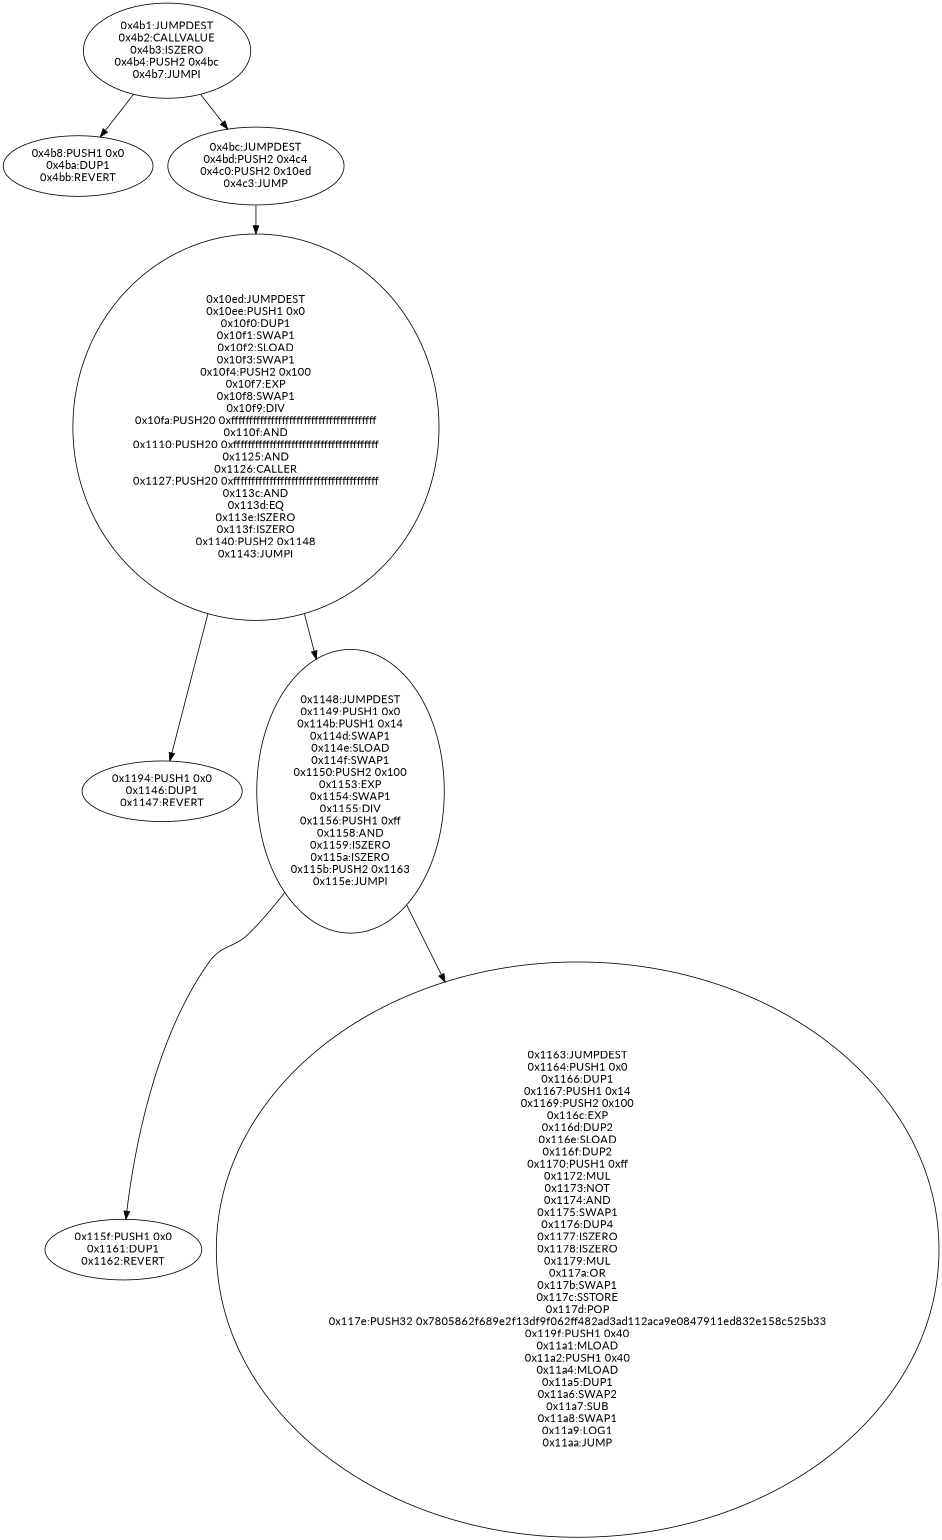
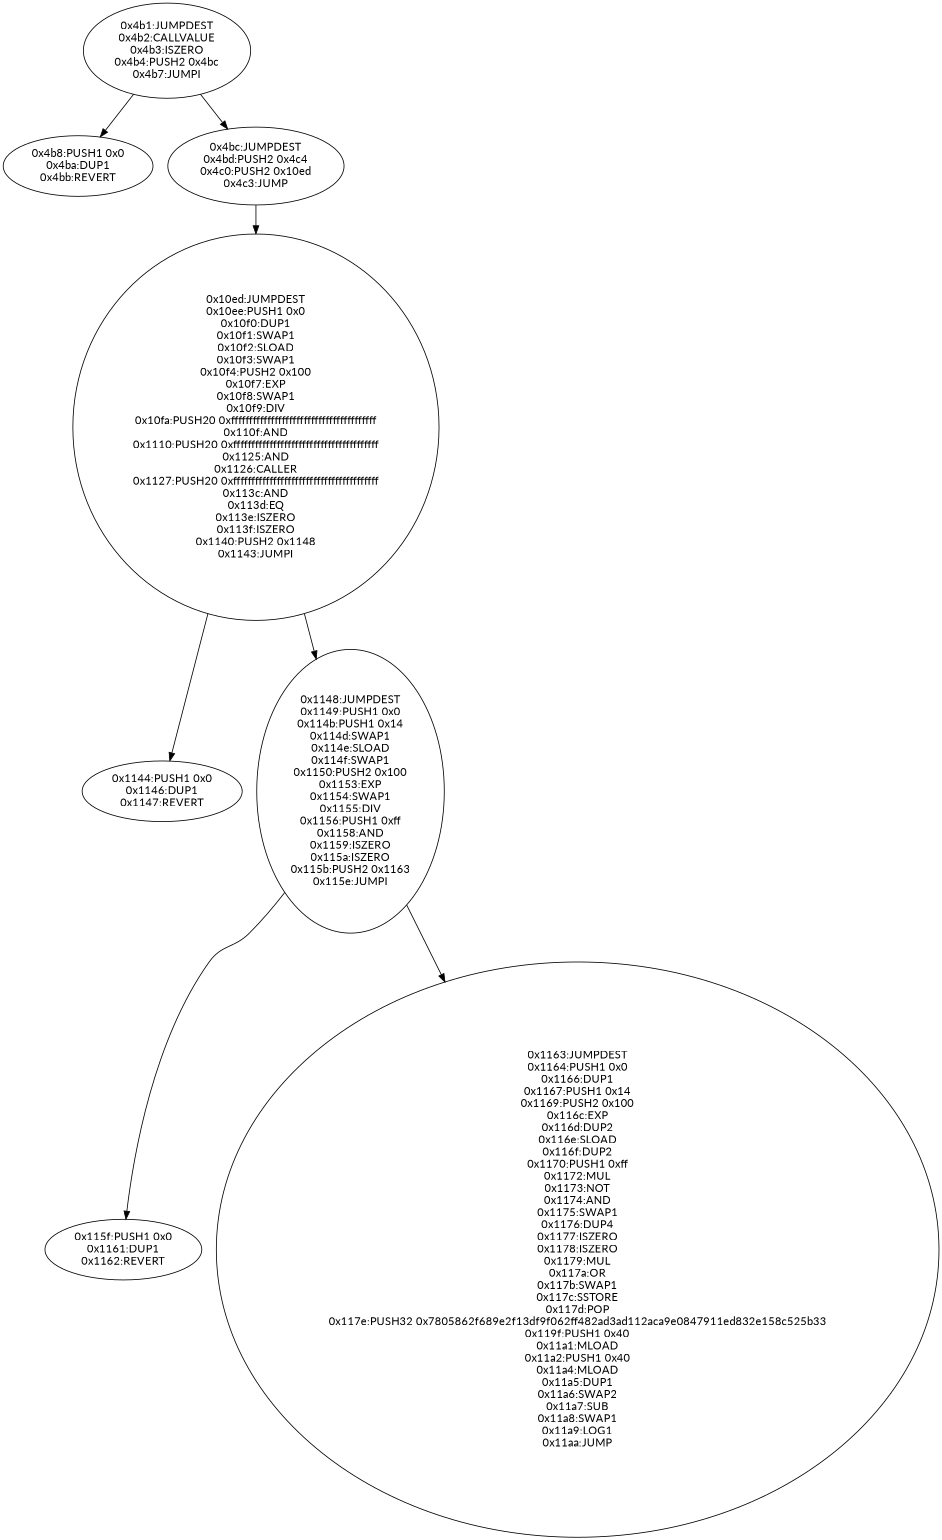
(162, 791) -> (162, 791)
